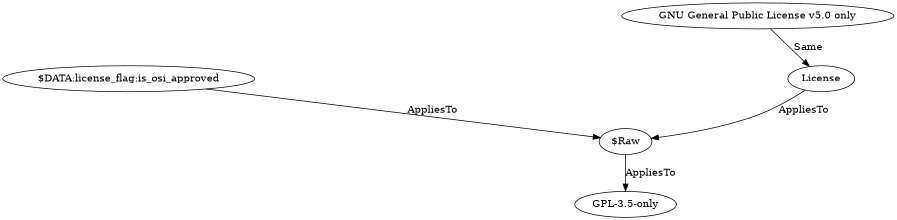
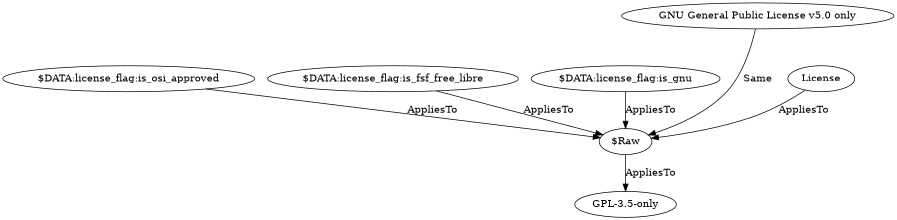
(787, 45) -> (722, 96)
none -> (393, 79)
none -> (626, 79)
